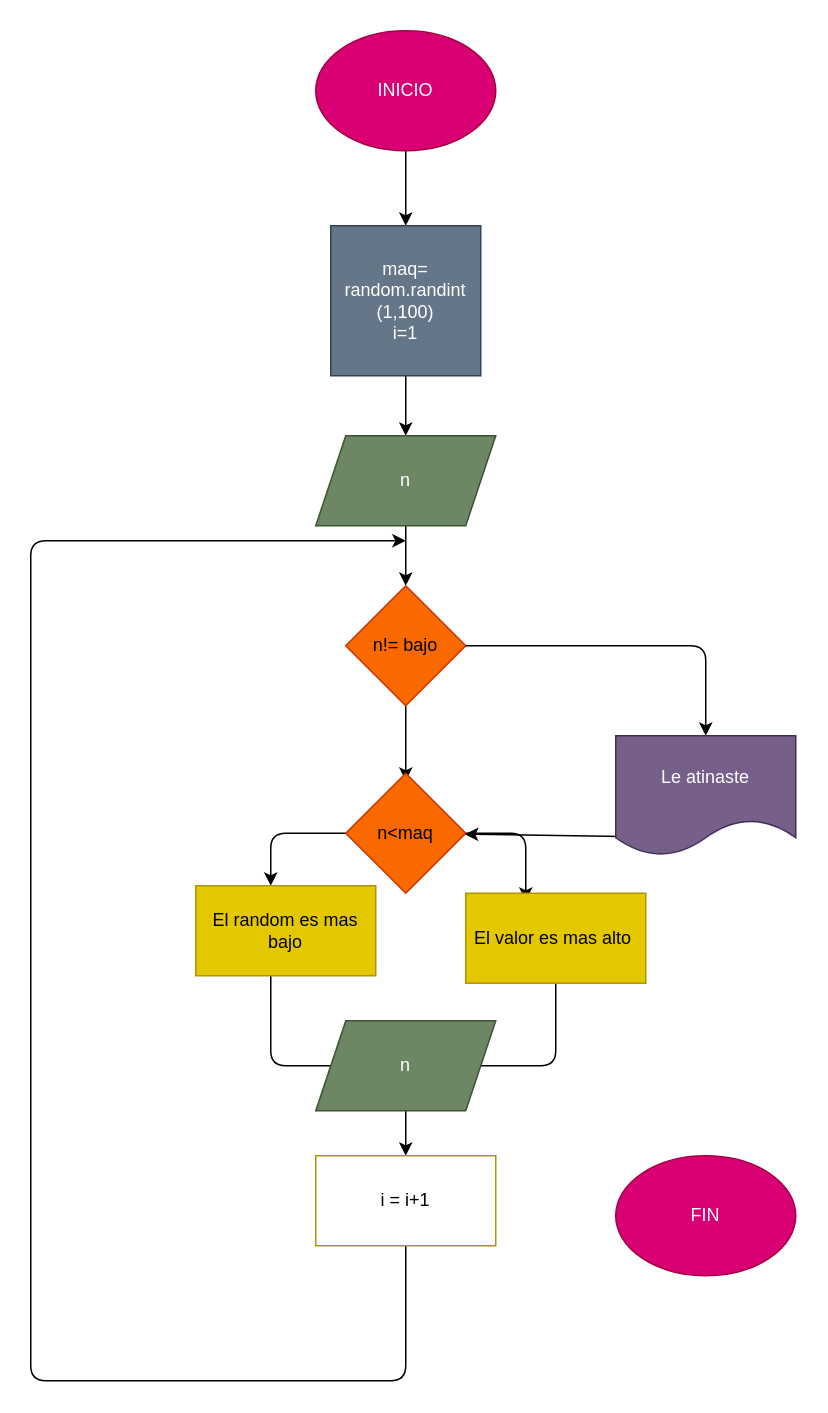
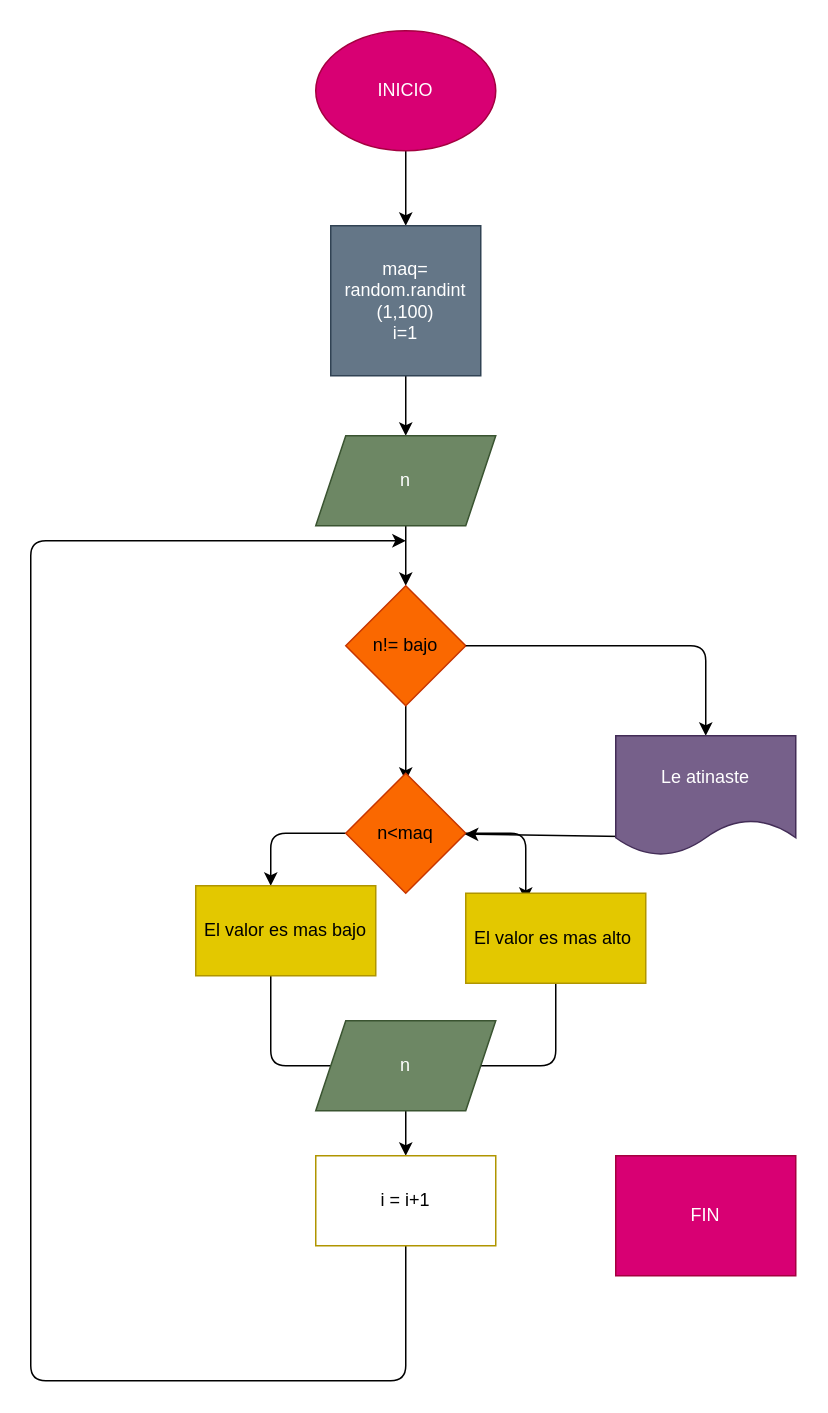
(286, 931) -> (286, 931)
(706, 1216) -> (706, 1216)
